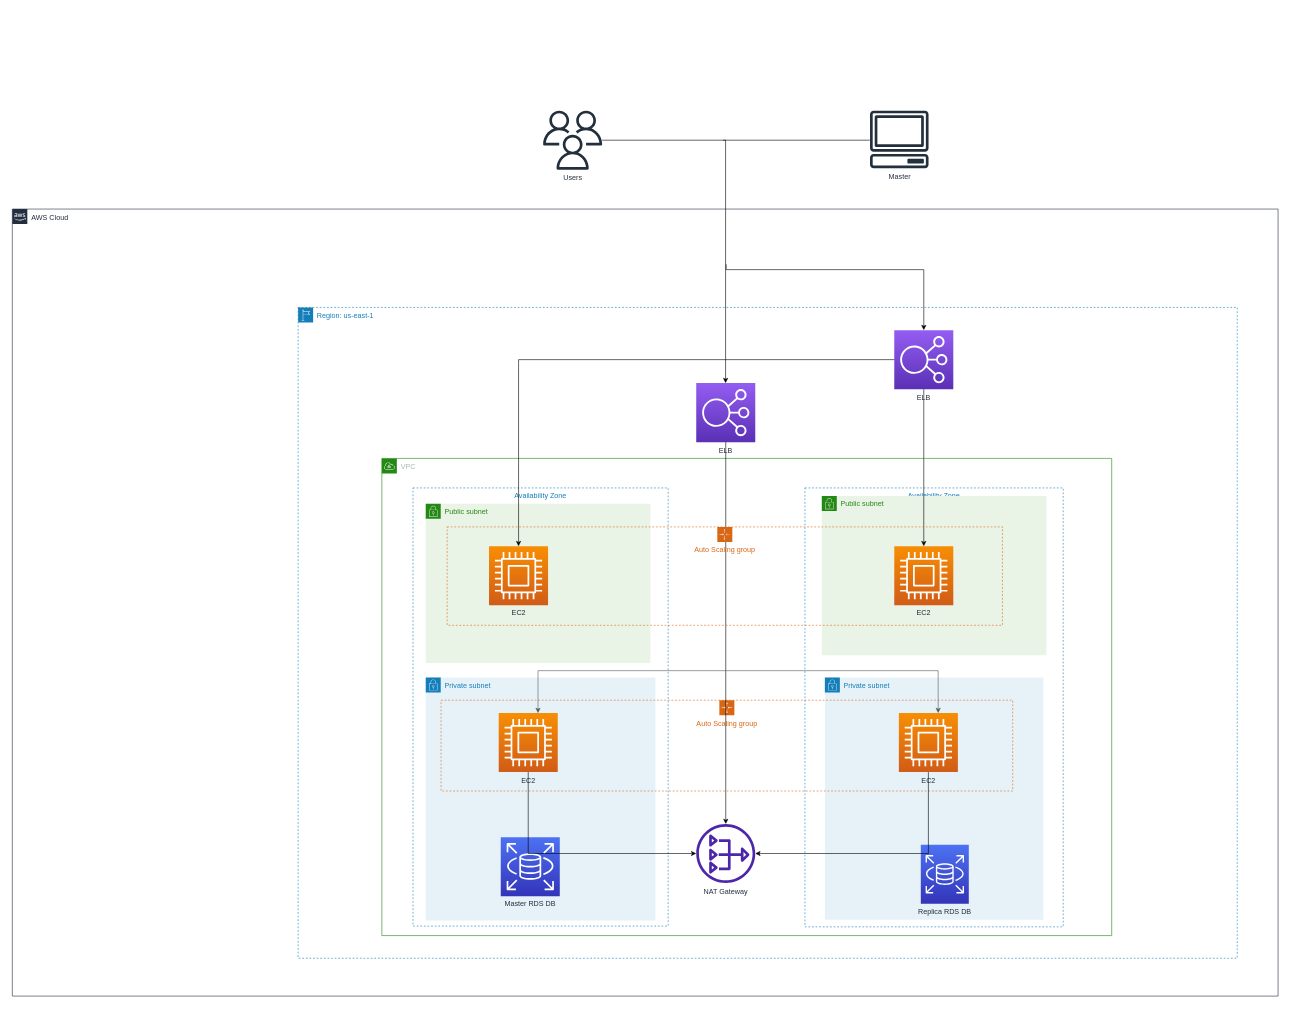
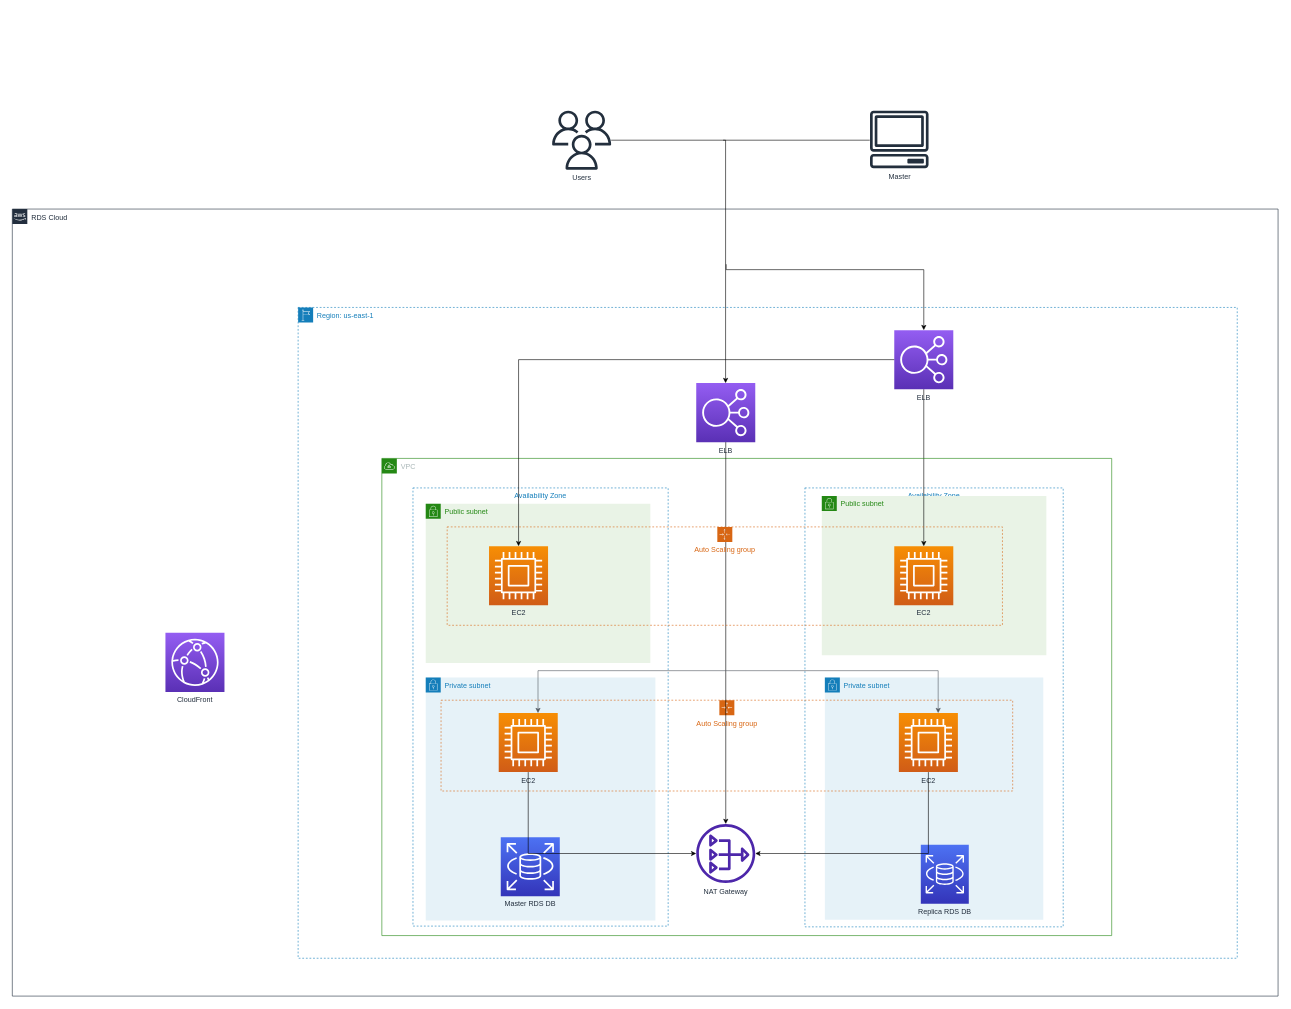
(573, 140) -> (582, 140)
(48, 218) -> (48, 218)
none -> (195, 662)
